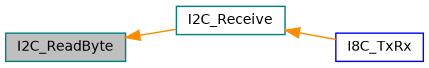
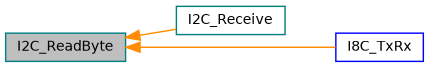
(317, 36) -> (238, 47)
